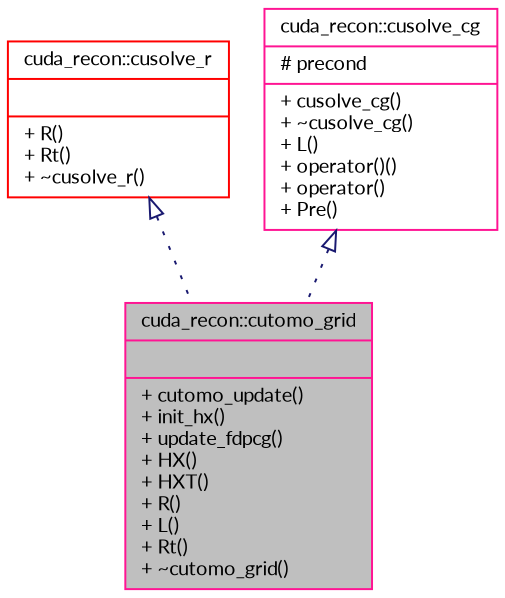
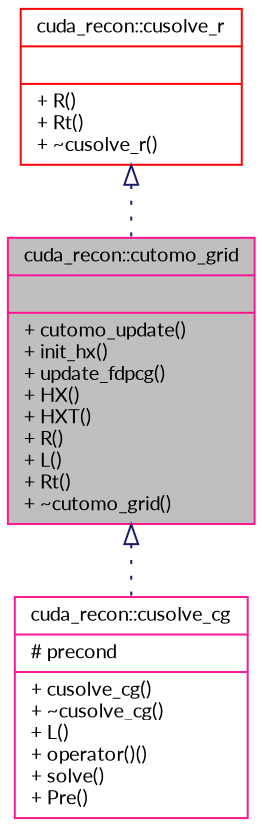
(334, 188) -> (68, 777)
(317, 276) -> (131, 570)
